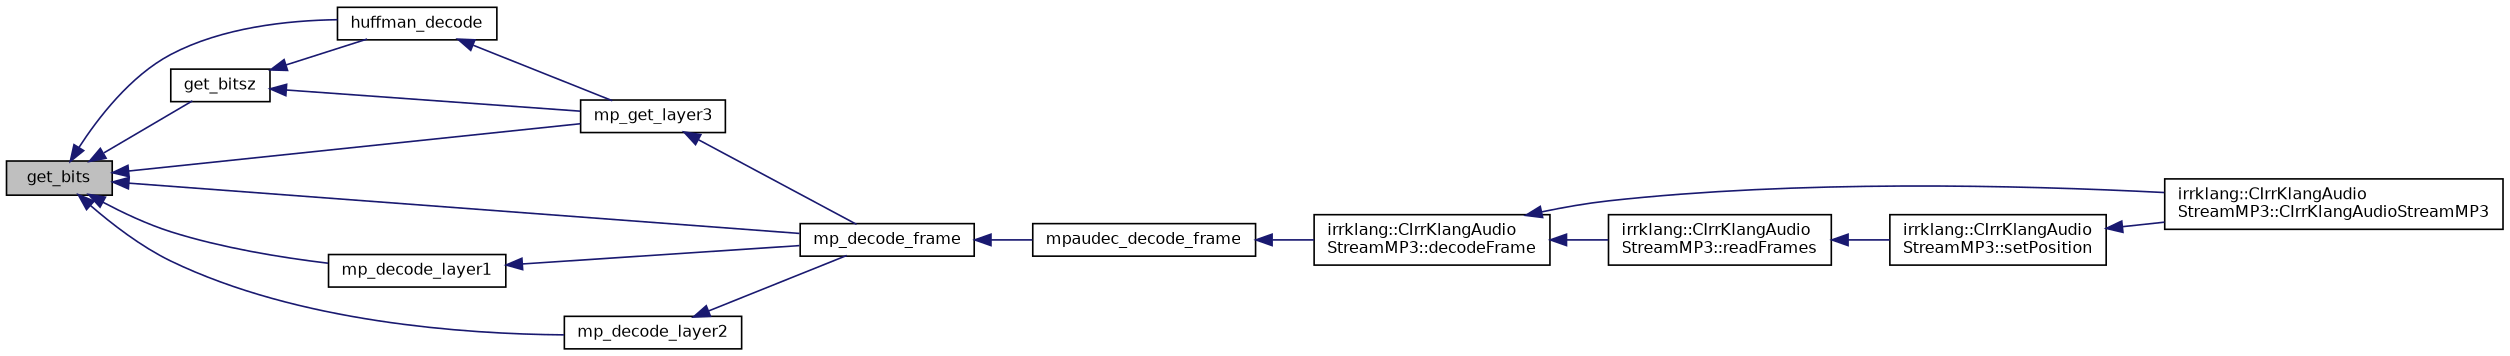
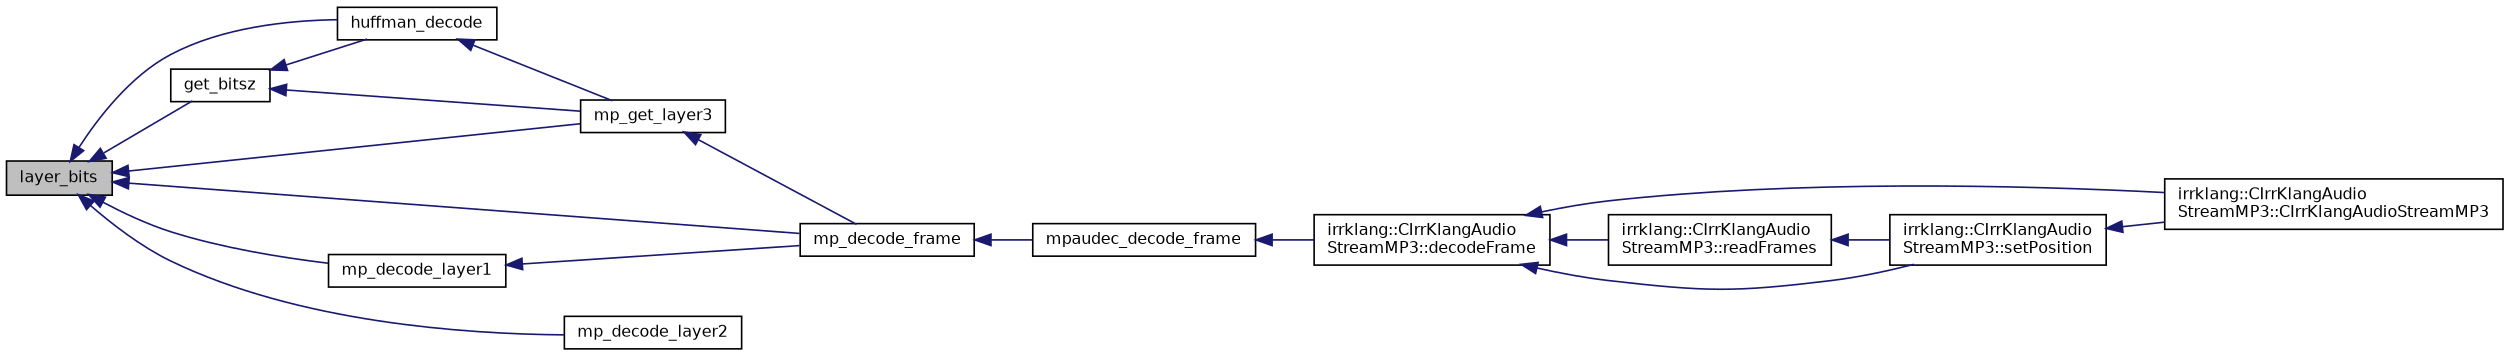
(59, 178) -> (59, 178)
(778, 283) -> none
none -> (1726, 289)
